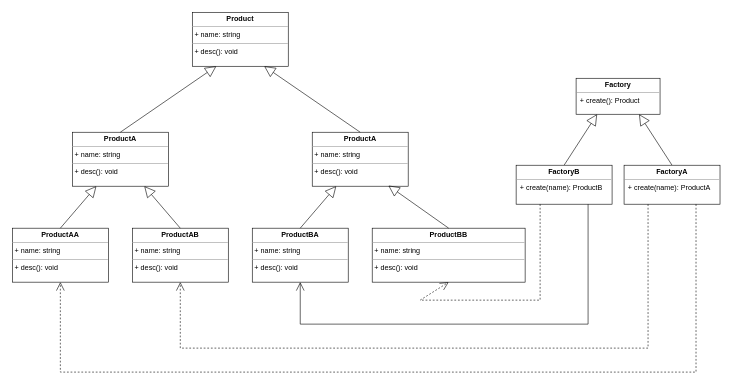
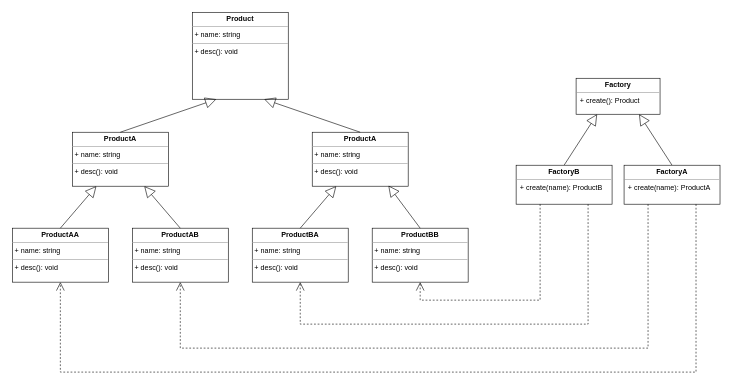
(240, 39) -> (240, 56)
(449, 255) -> (420, 255)
(484, 324) -> (484, 324)
